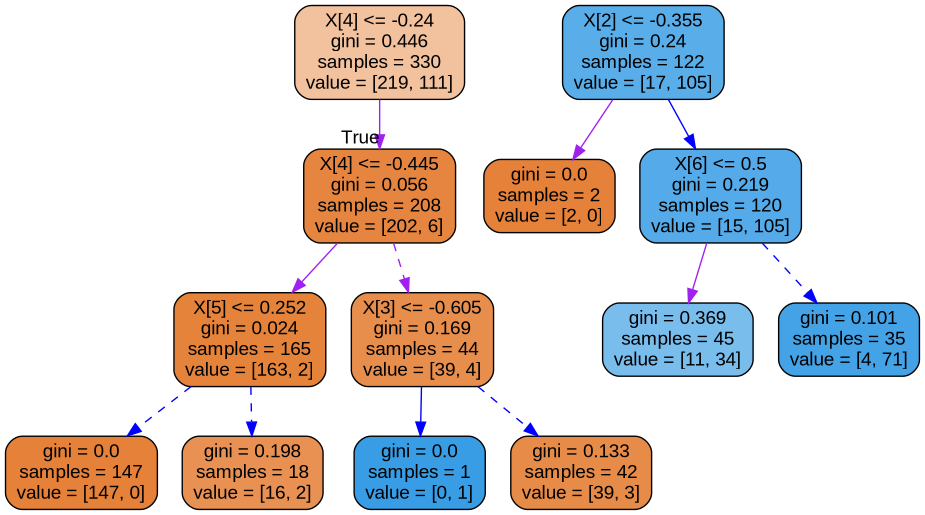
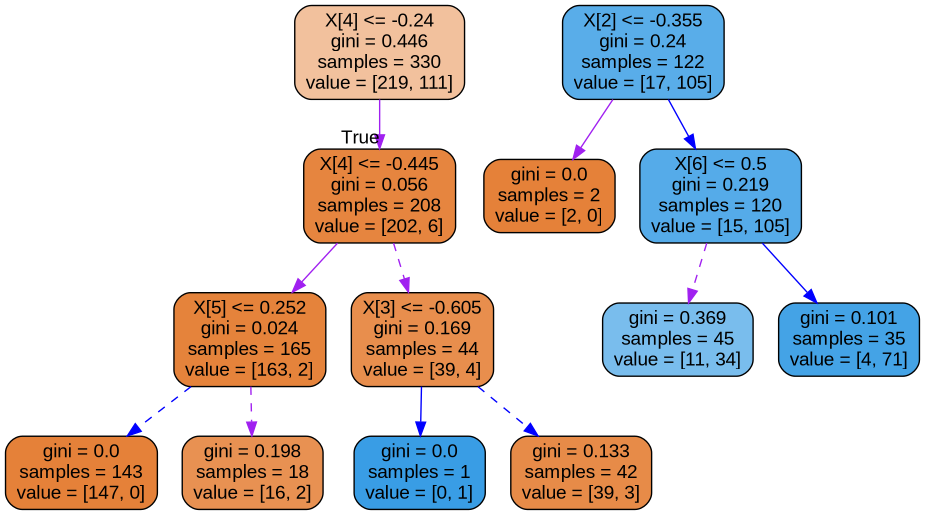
(700, 266) -> (700, 266)
(785, 268) -> (785, 268)
(251, 404) -> (251, 404)
(81, 473) -> (81, 473)
